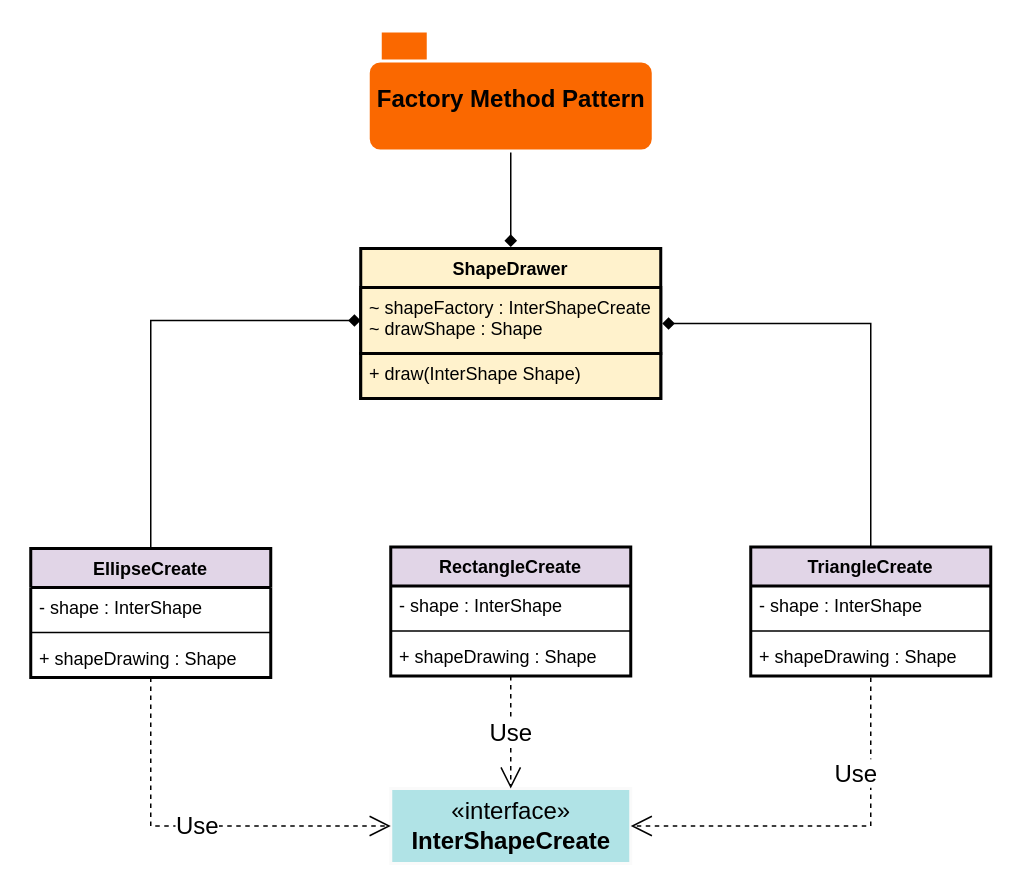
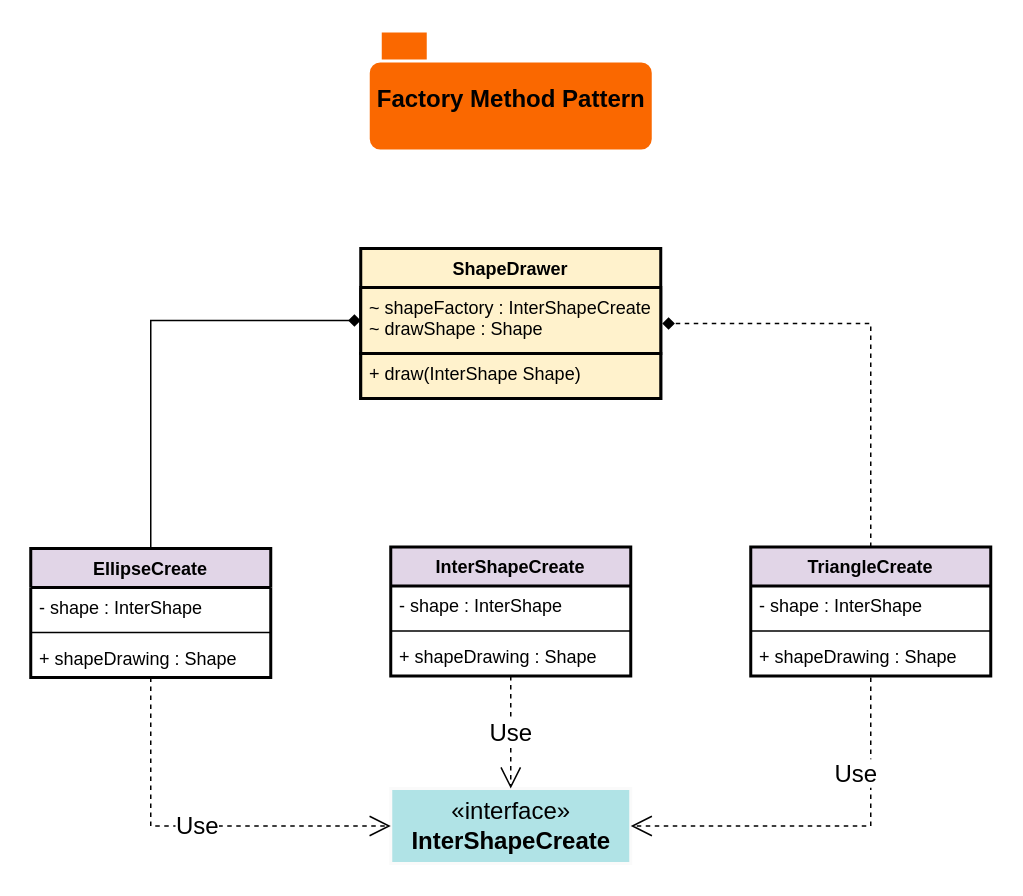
(511, 193) -> none
(871, 335) -> (871, 335)
(510, 567) -> (510, 567)
